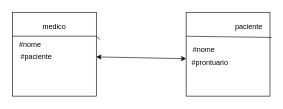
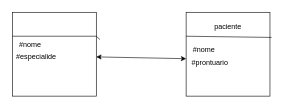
(54, 27) -> none
(249, 27) -> (228, 27)
(36, 57) -> (36, 57)
